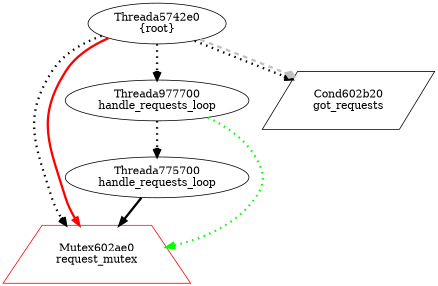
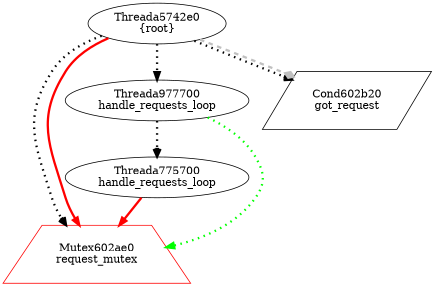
(157, 58) -> (157, 58)
(348, 100) -> (347, 100)
(133, 208) -> (133, 208)
